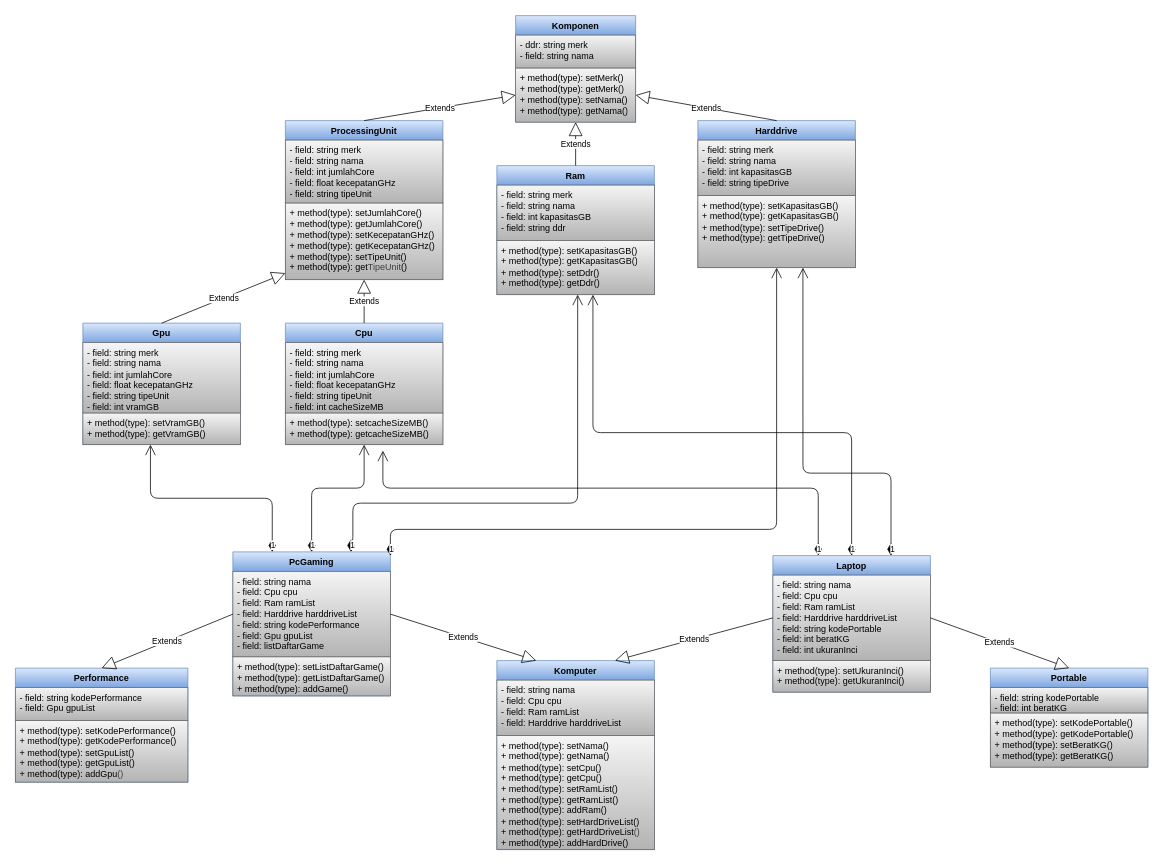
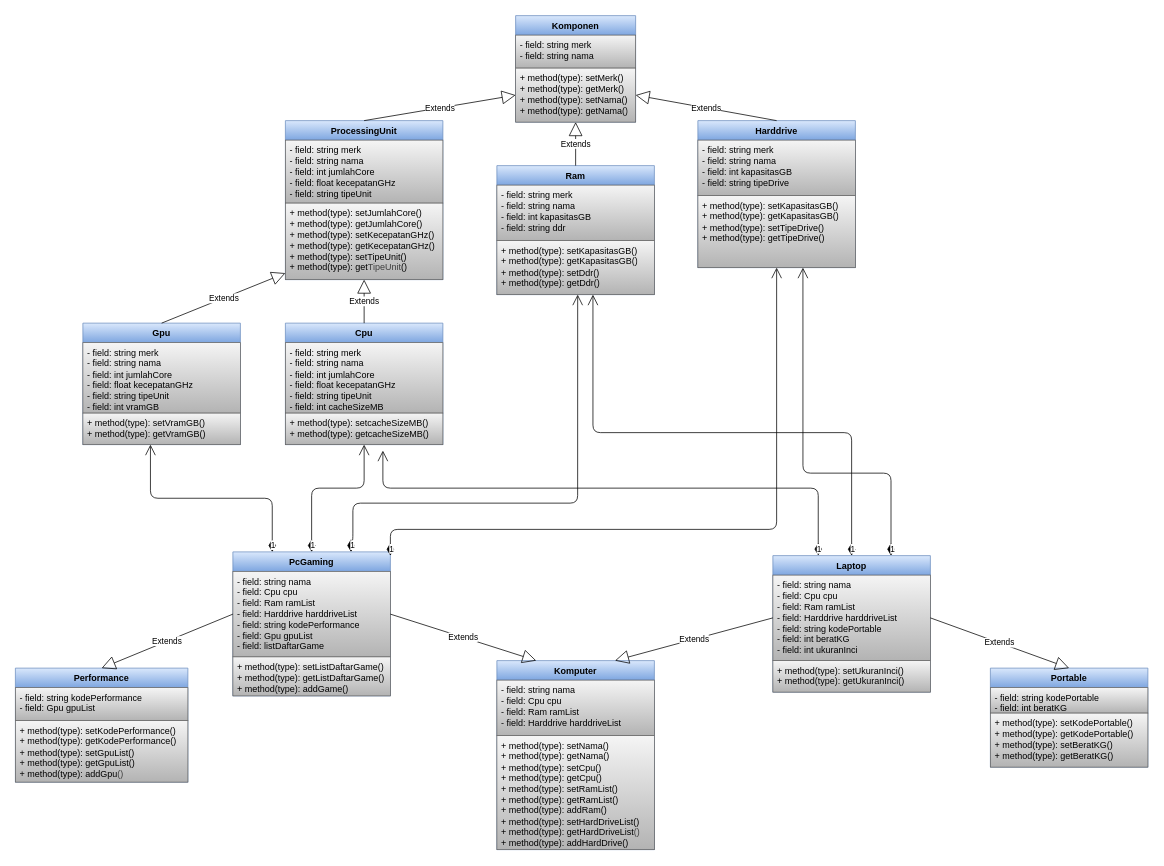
(562, 51) -> (562, 51)
